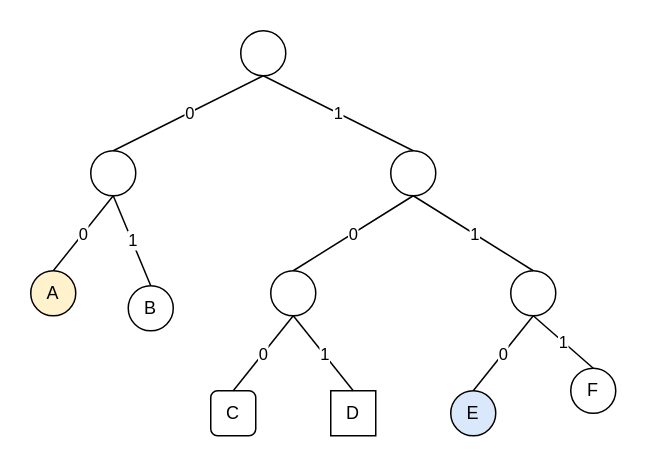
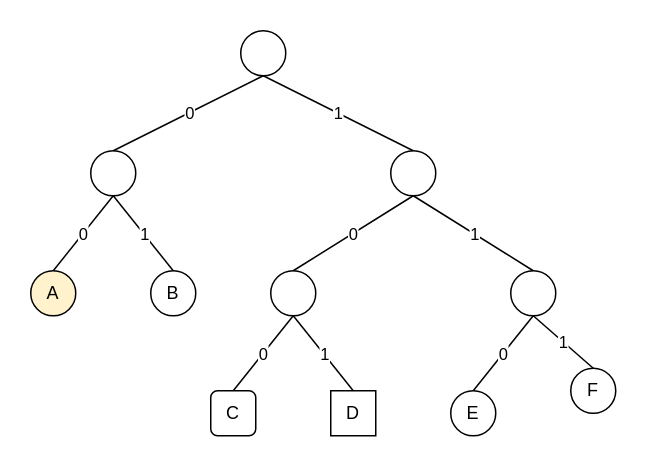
(151, 308) -> (173, 293)
(473, 413) -> (473, 413)
